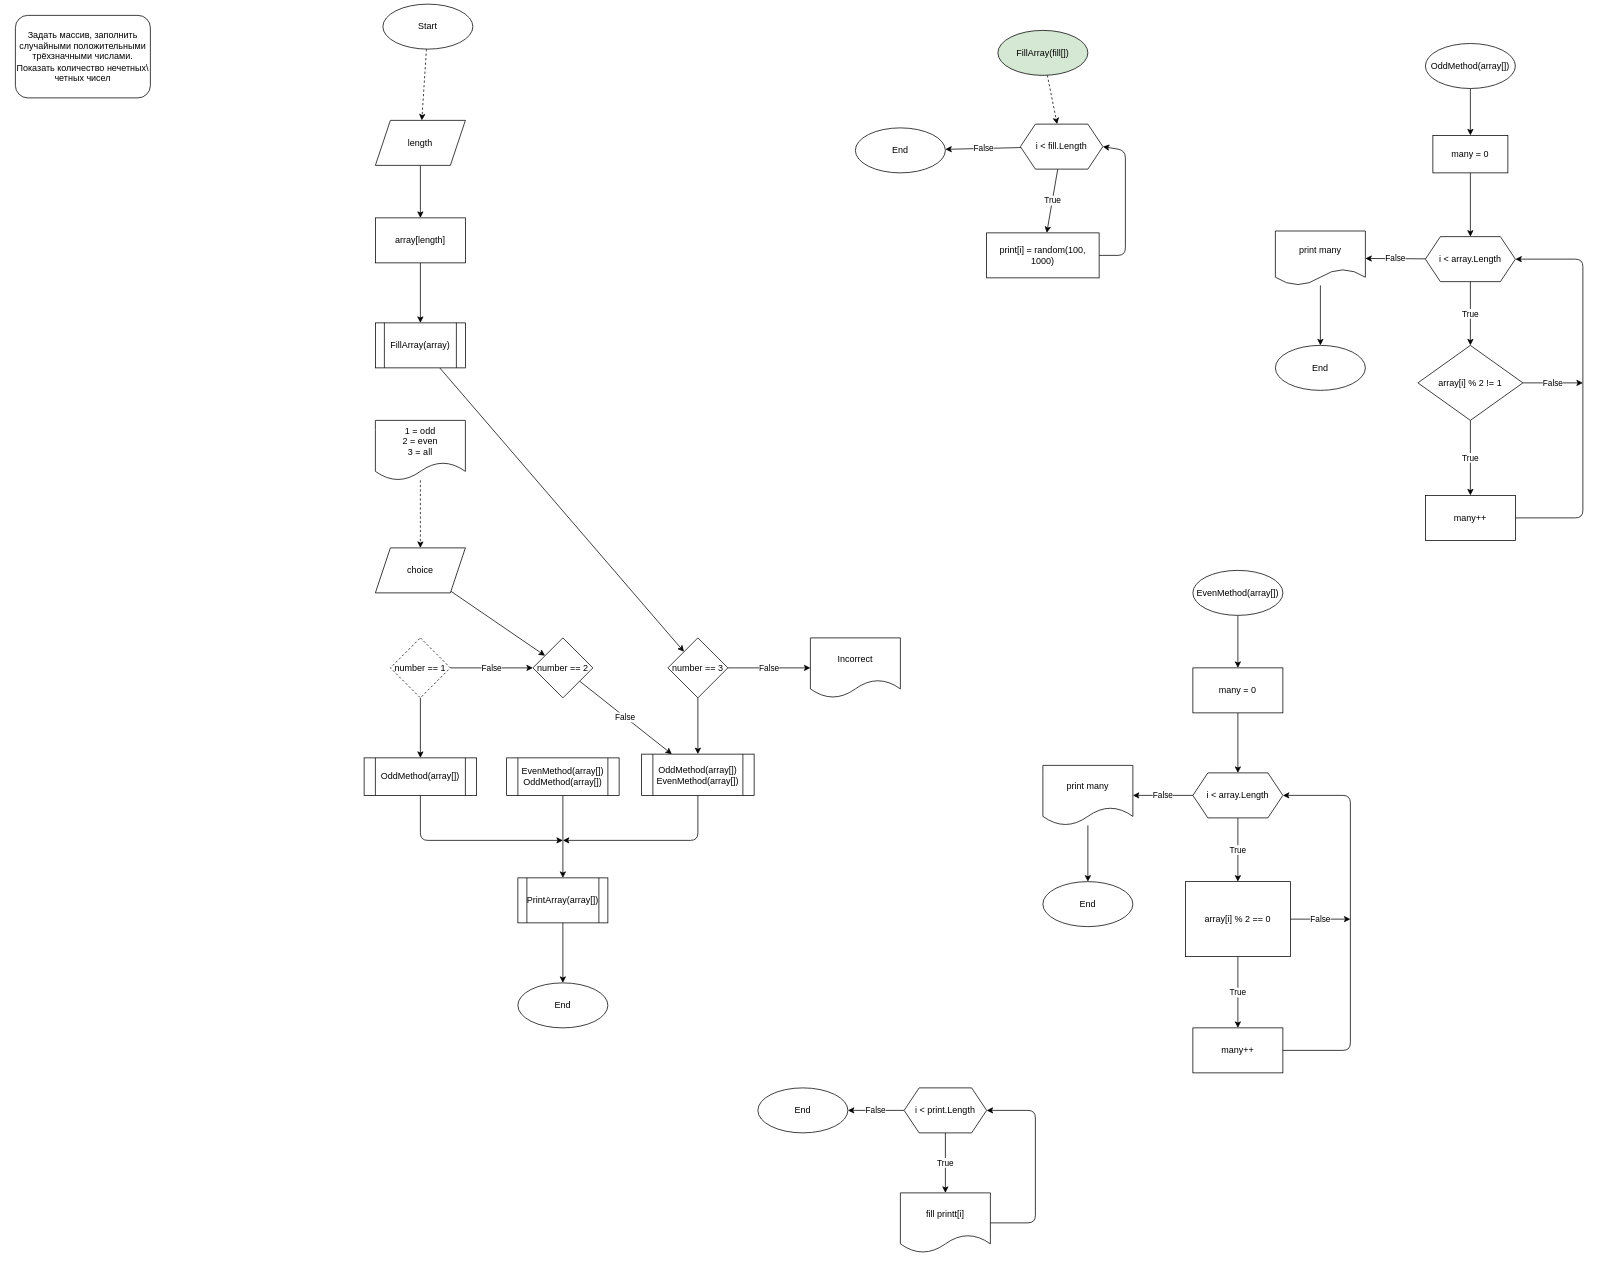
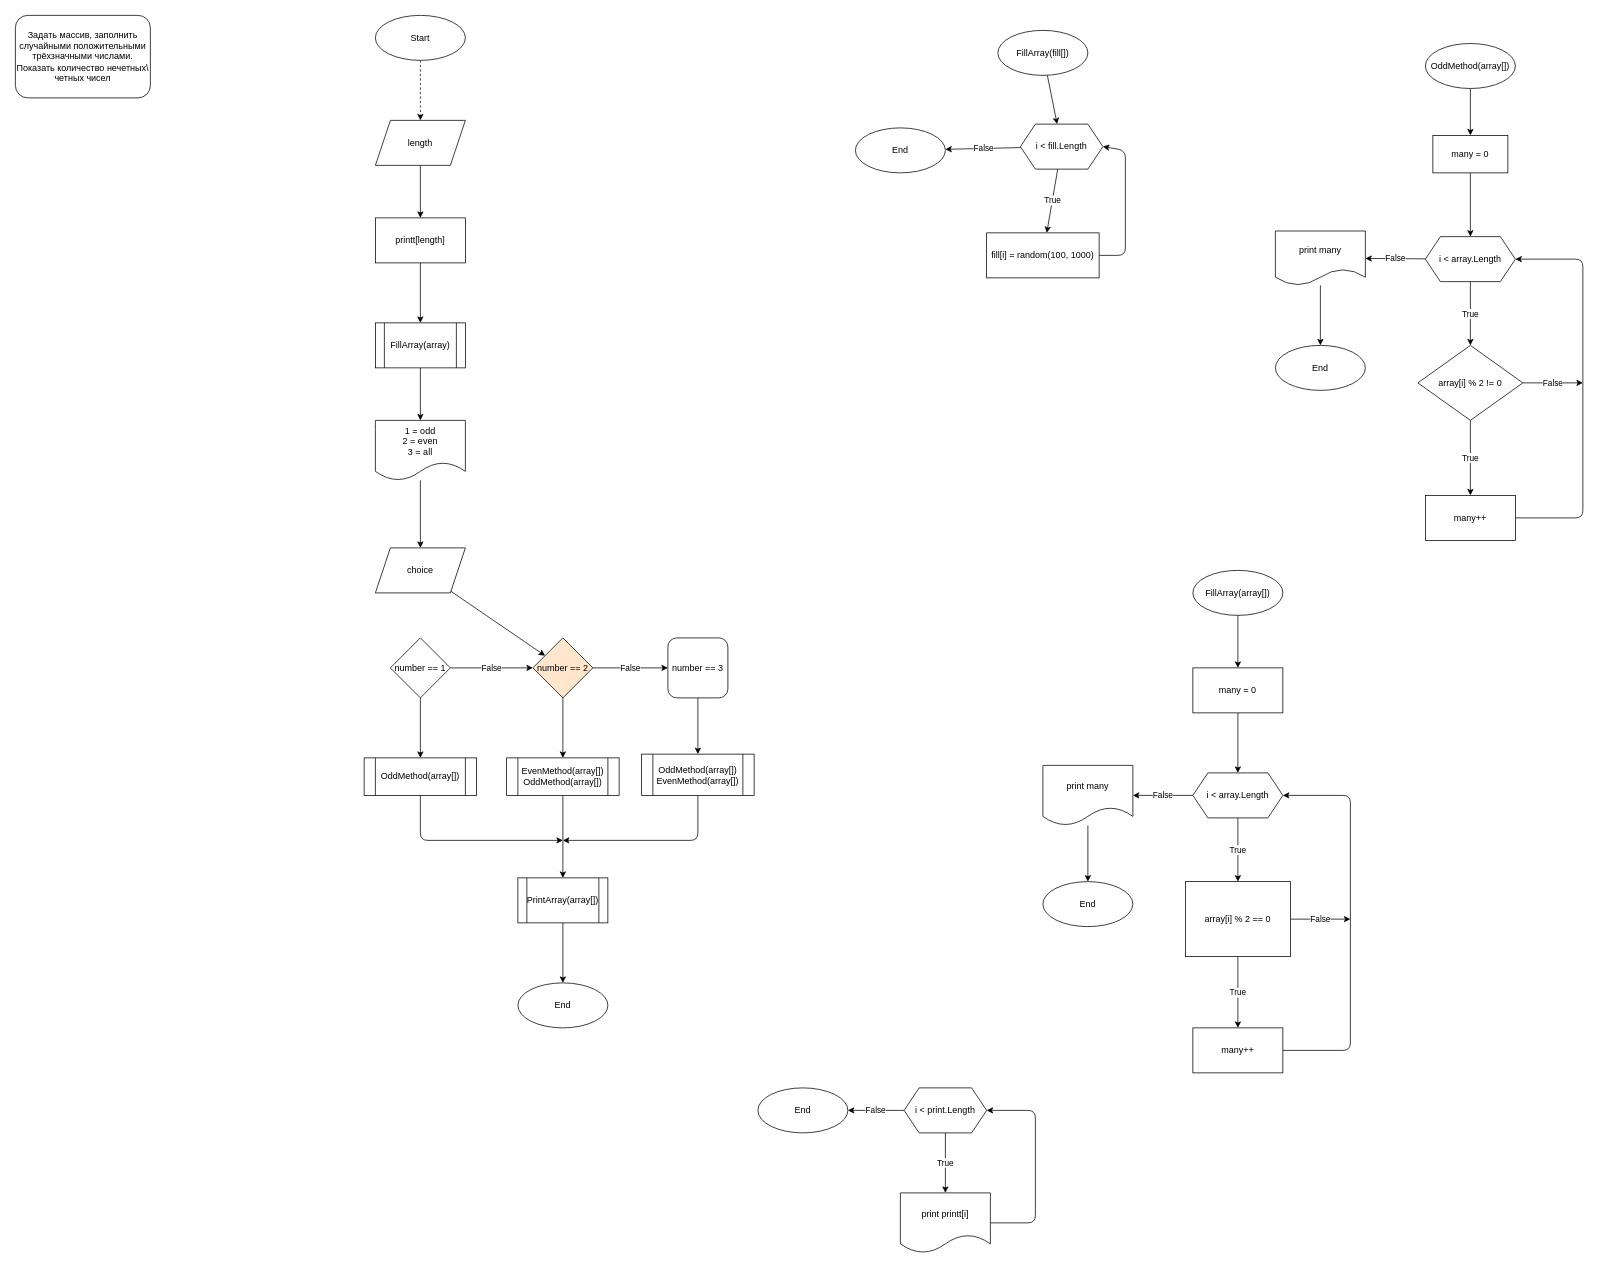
(428, 27) -> (420, 38)
(1043, 53) -> (1043, 53)
(1052, 98) -> (1052, 98)
(420, 240) -> (420, 240)
(1043, 255) -> (1043, 255)
(1470, 383) -> (1470, 383)
(561, 509) -> (420, 391)
(420, 512) -> (420, 512)
(1238, 593) -> (1238, 593)
(420, 668) -> (420, 668)
(563, 668) -> (563, 668)
(698, 668) -> (698, 668)
(769, 668) -> none
(855, 668) -> none
(624, 716) -> (630, 668)
none -> (563, 751)
(945, 1214) -> (945, 1214)
